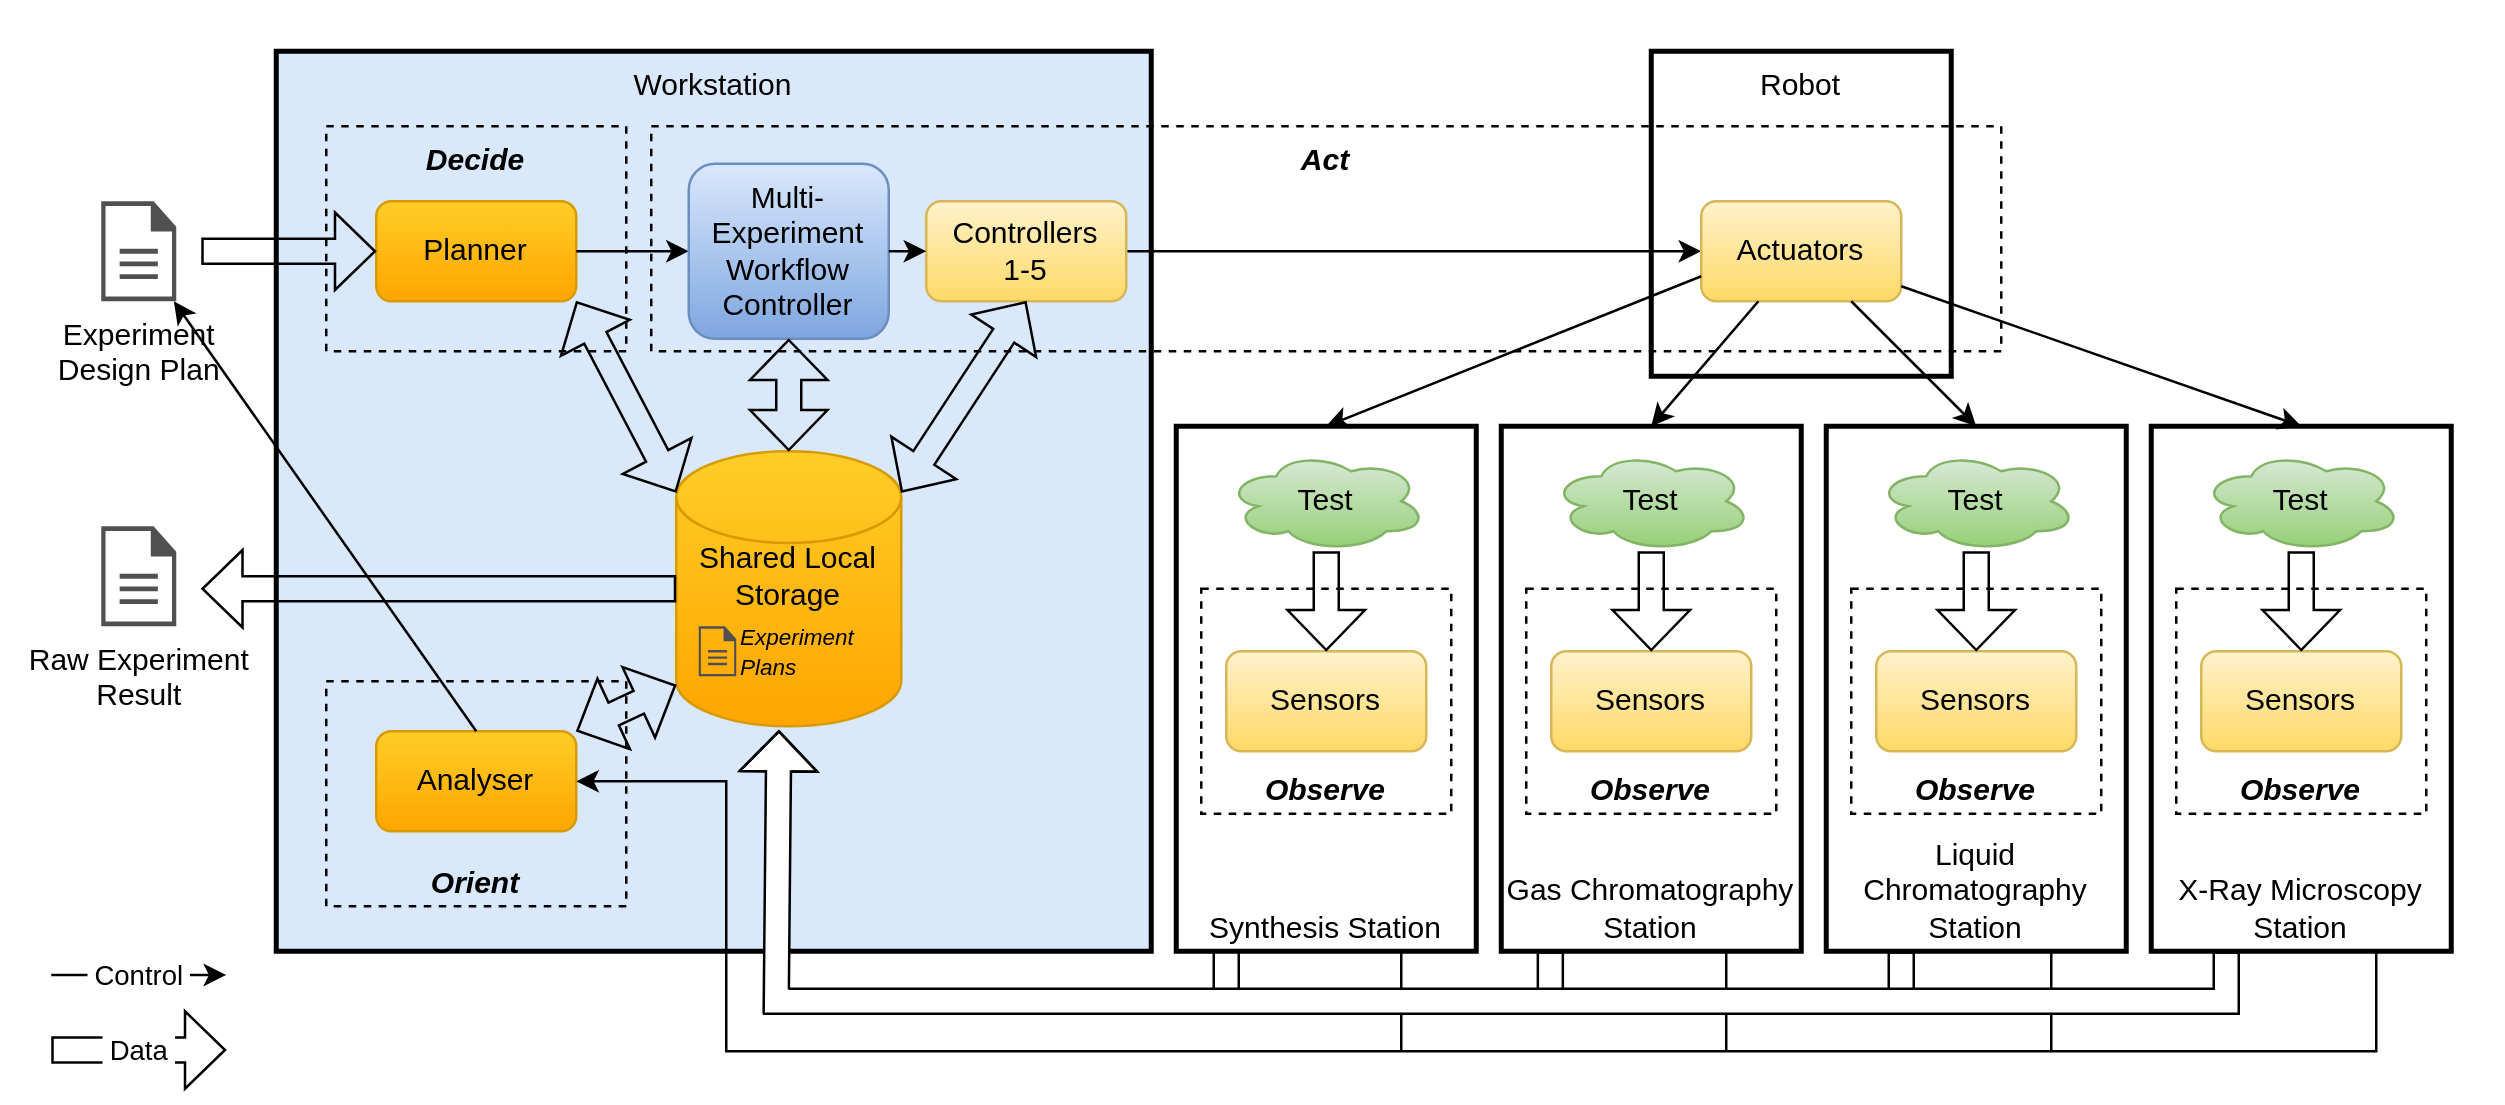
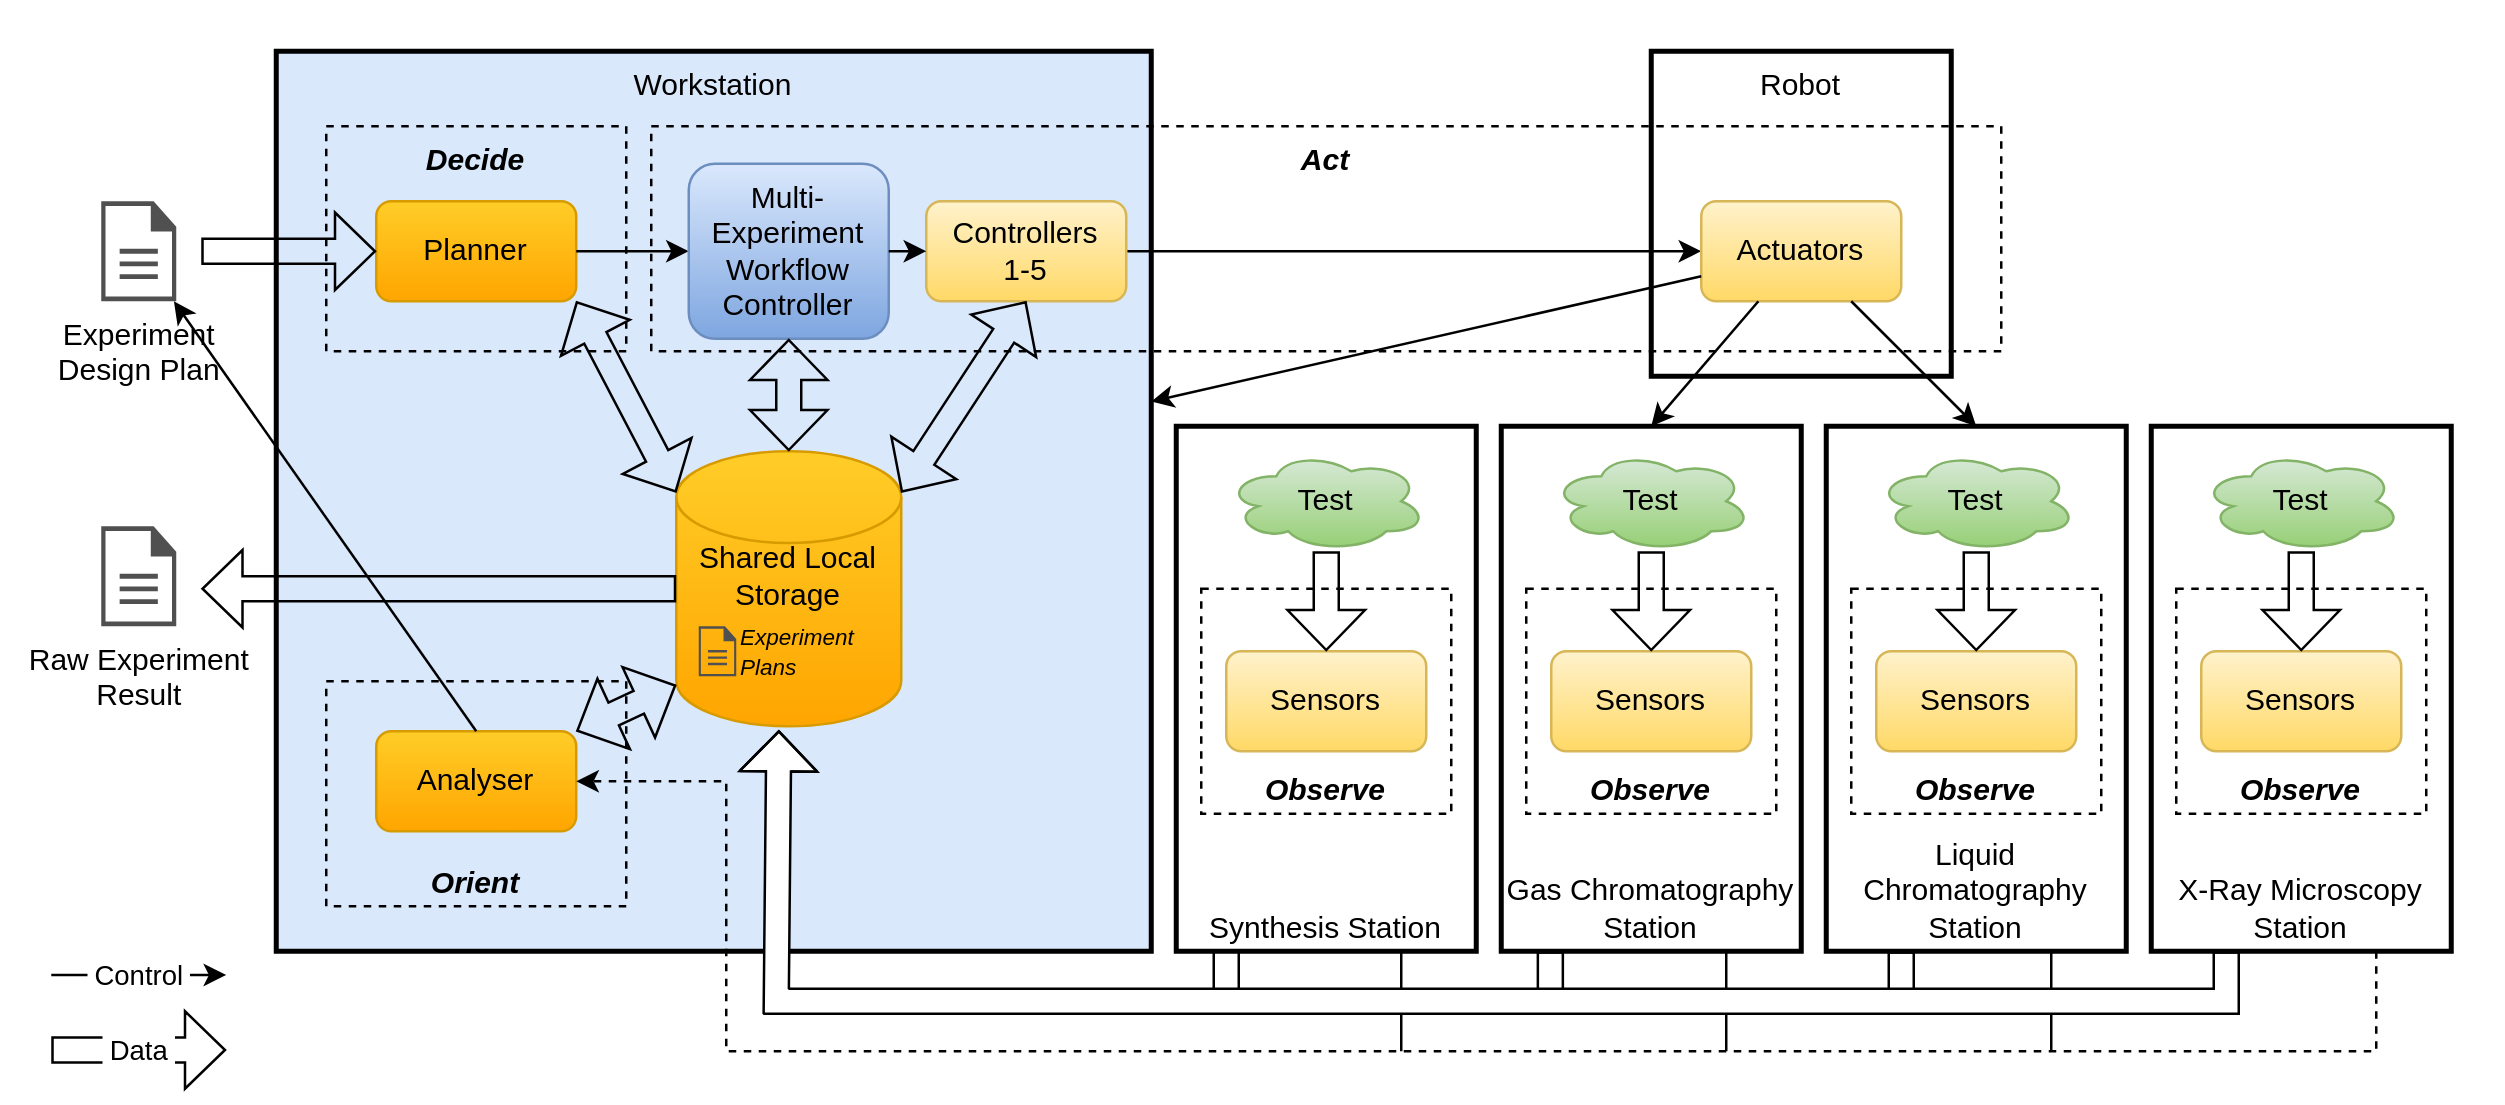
(1521, 348) -> (1434, 337)
(2093, 353) -> none
(863, 1051) -> (863, 1051)
